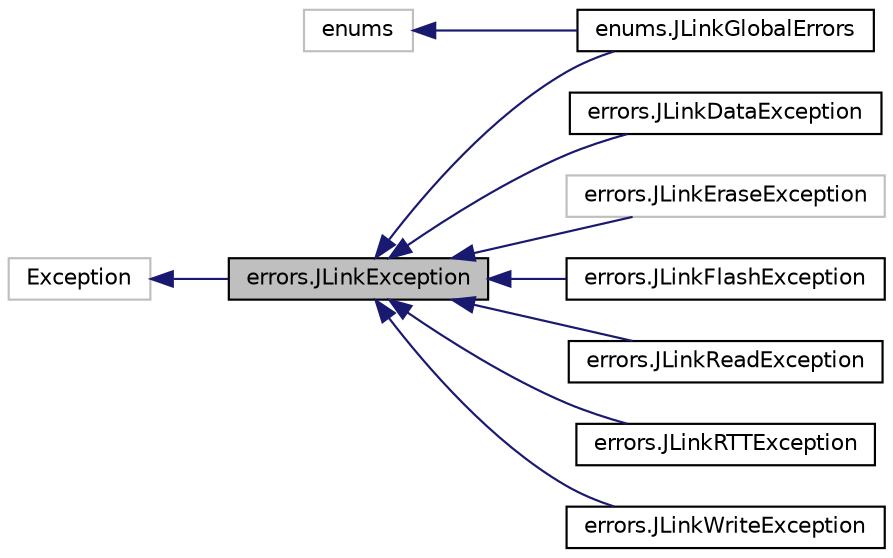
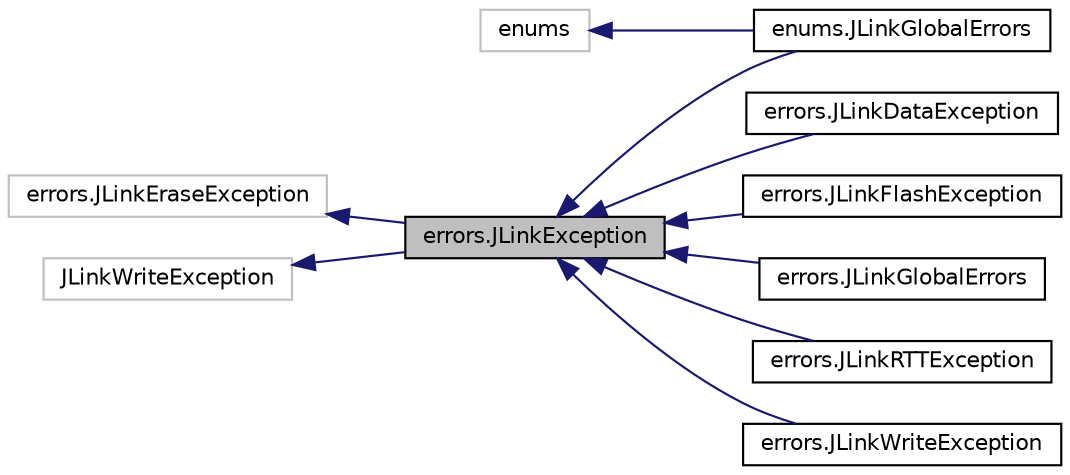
(553, 235) -> (377, 220)
(80, 279) -> (168, 279)
(726, 362) -> (902, 279)
